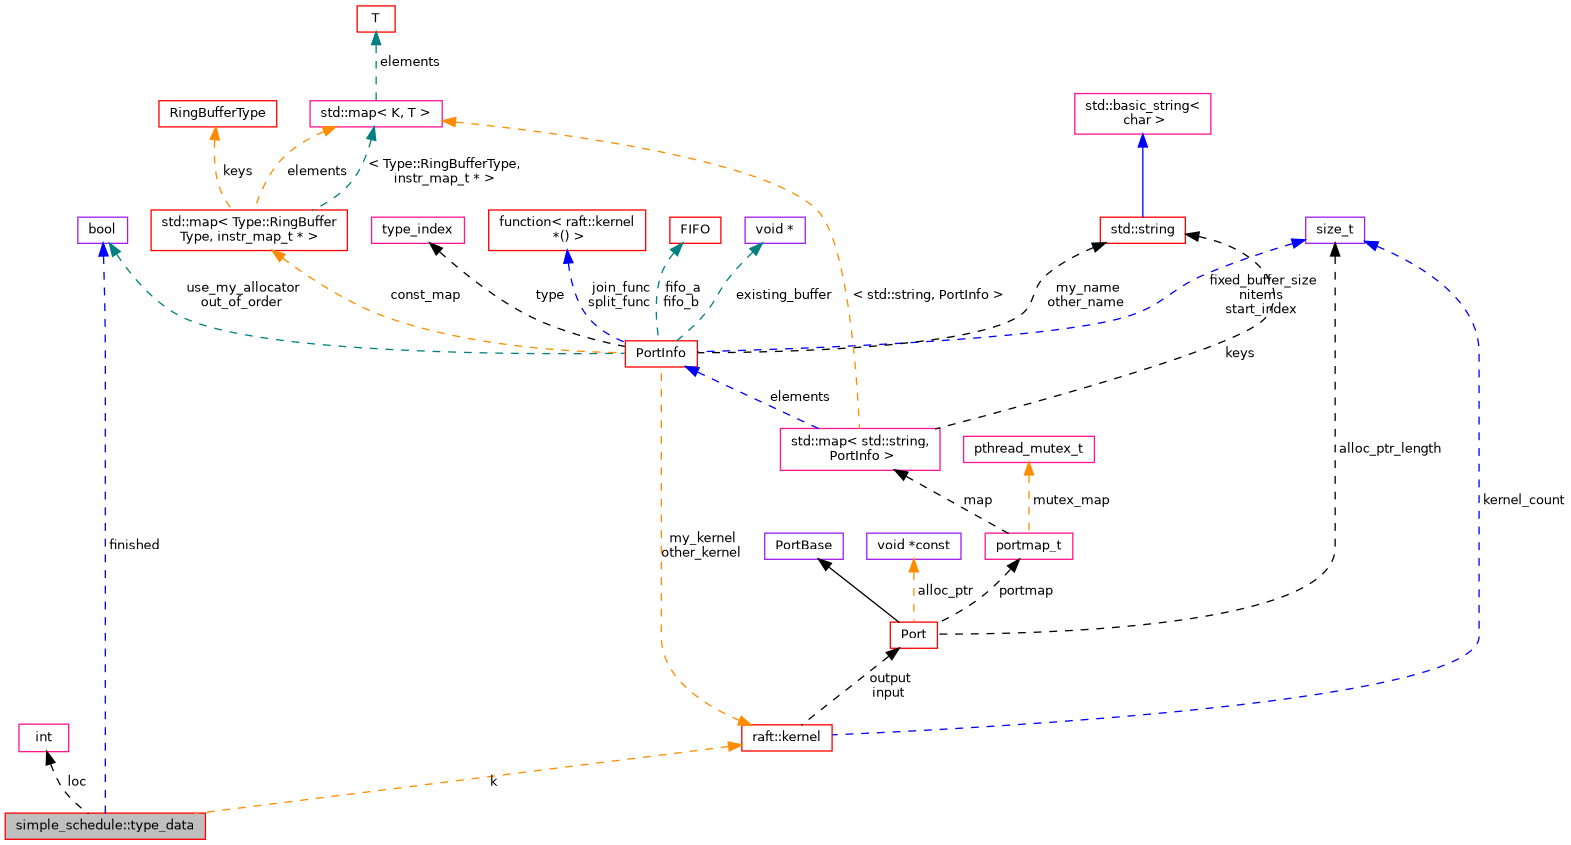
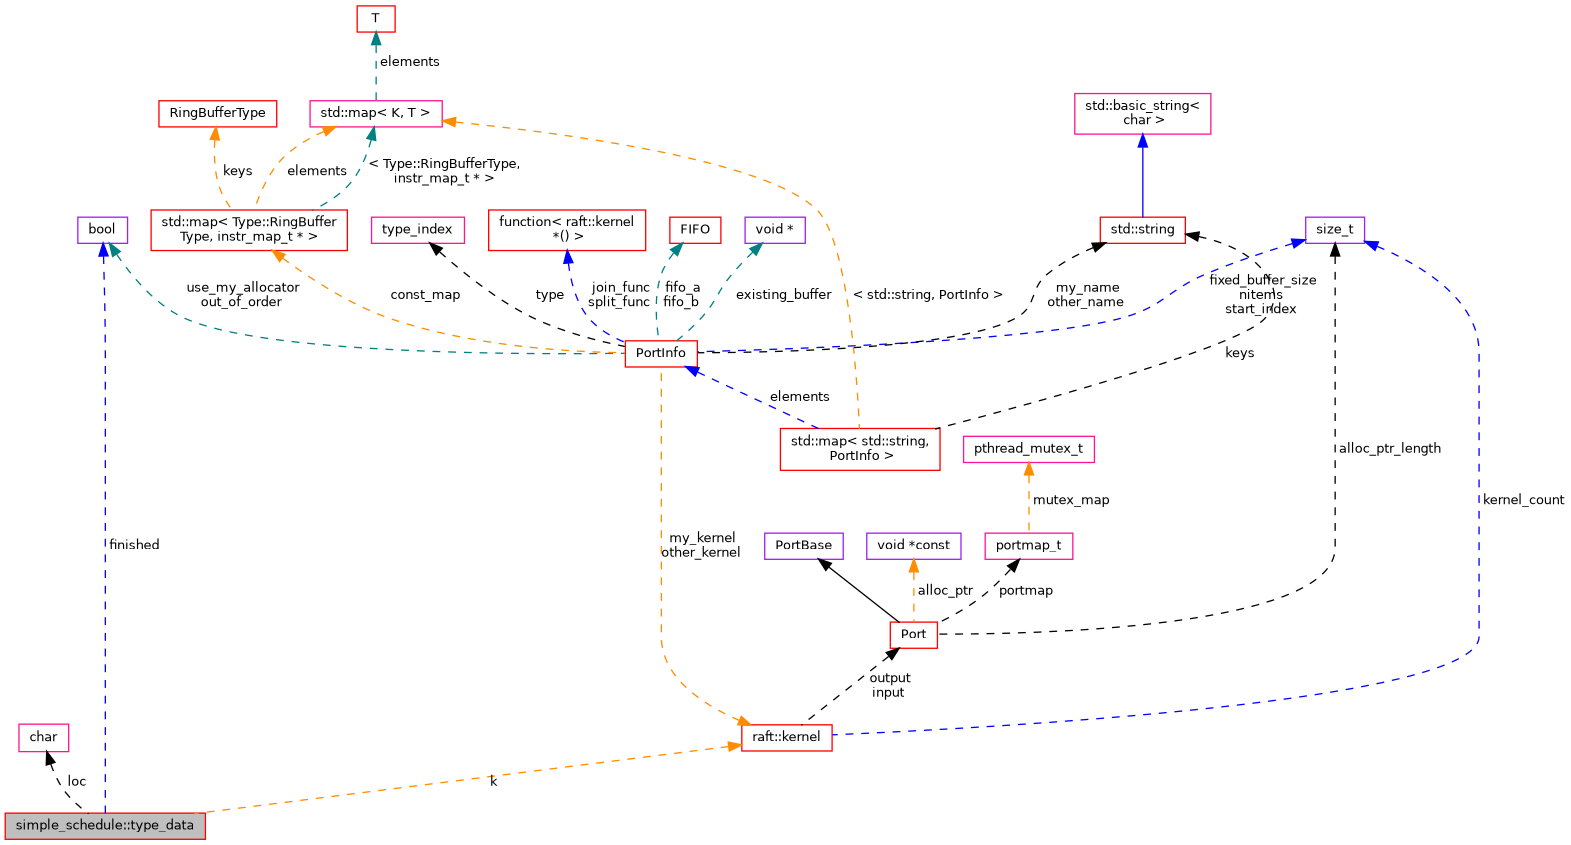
(860, 449) -> (860, 449)
(957, 505) -> none
(44, 738) -> (44, 738)
